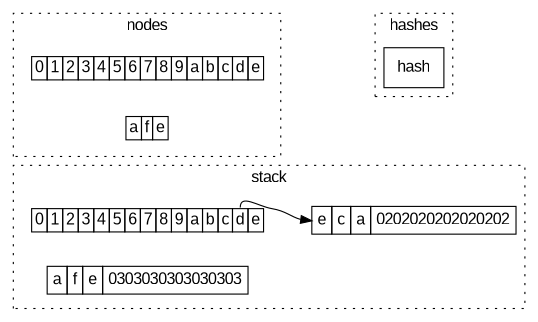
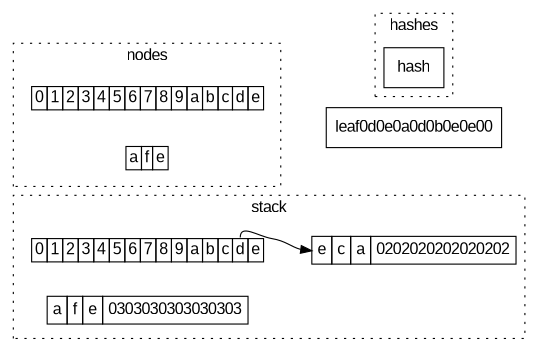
none -> (414, 128)
